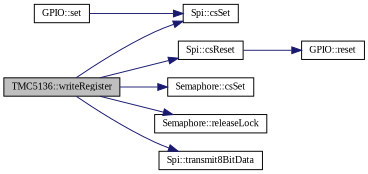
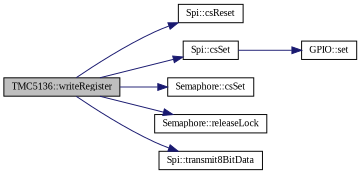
(131, 14) -> (265, 50)
(333, 50) -> none
